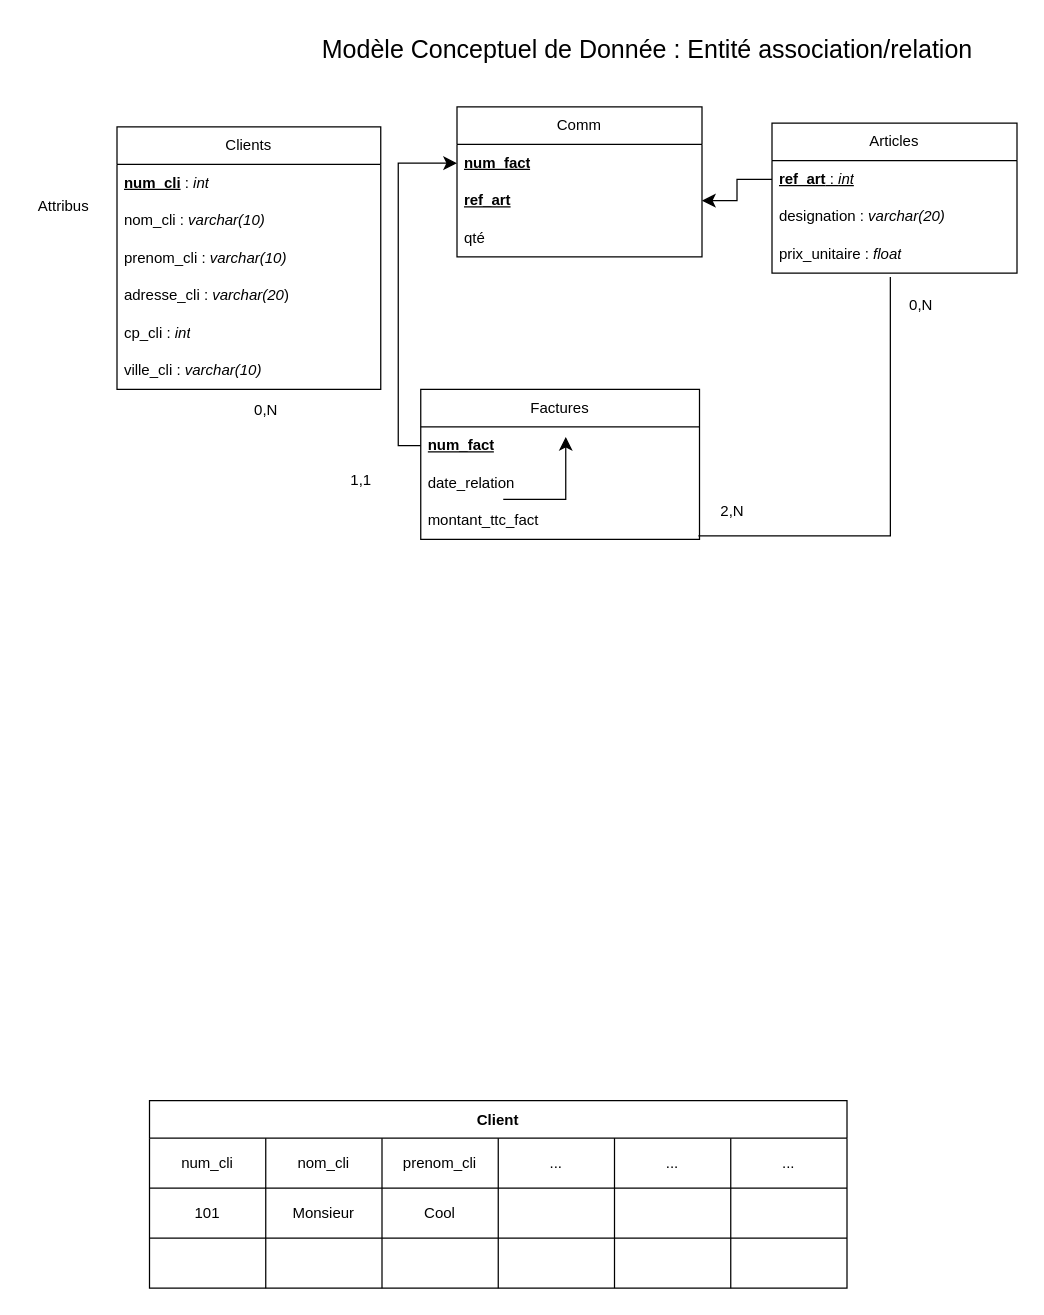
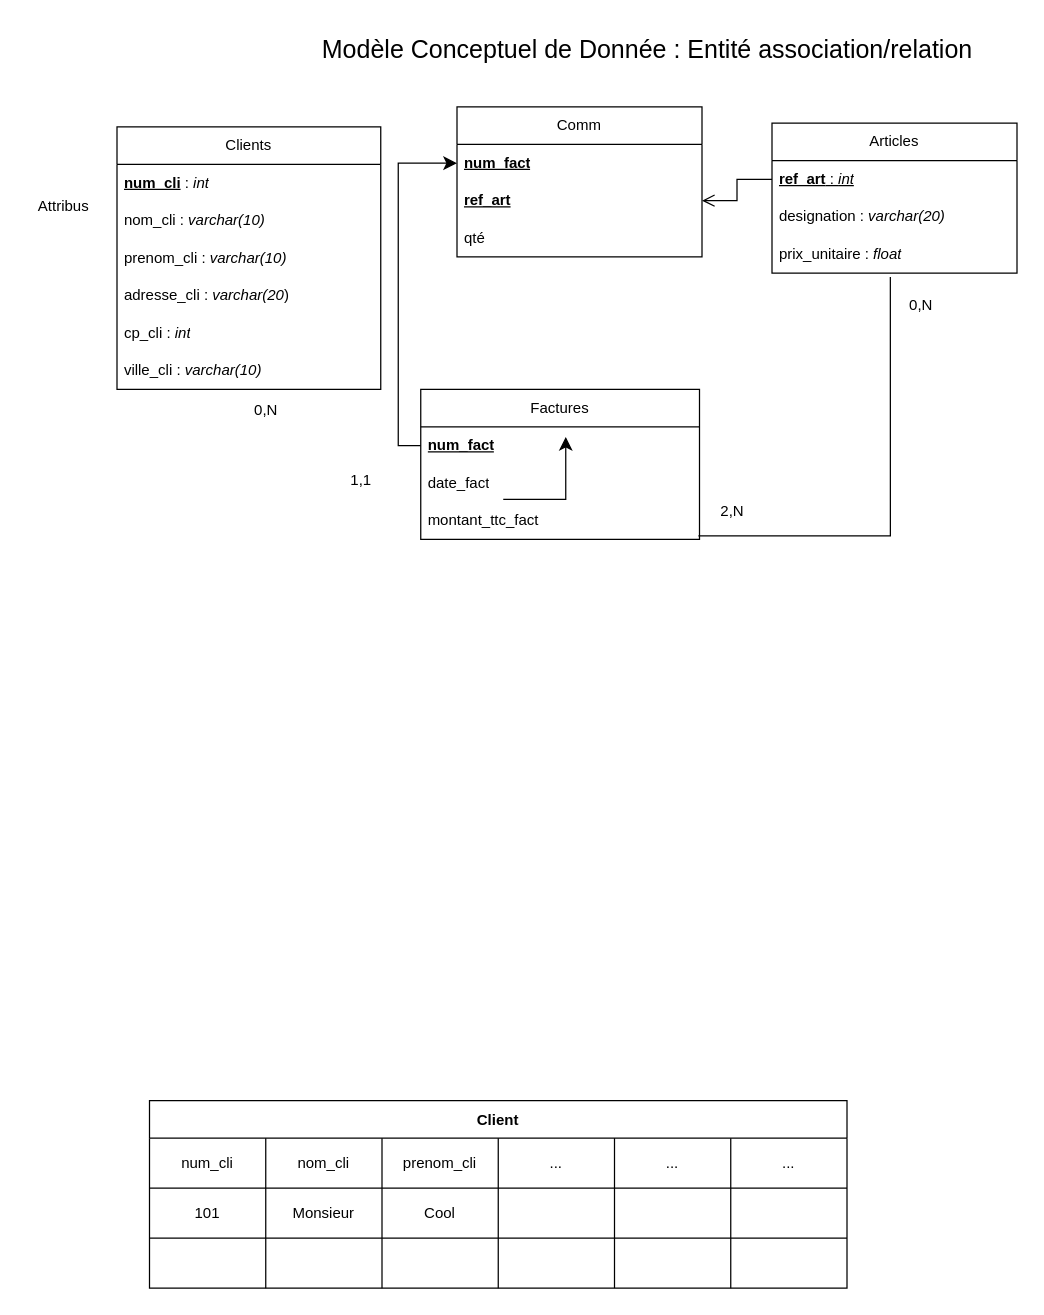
(714, 201) -> (710, 201)
(479, 483) -> (466, 483)
